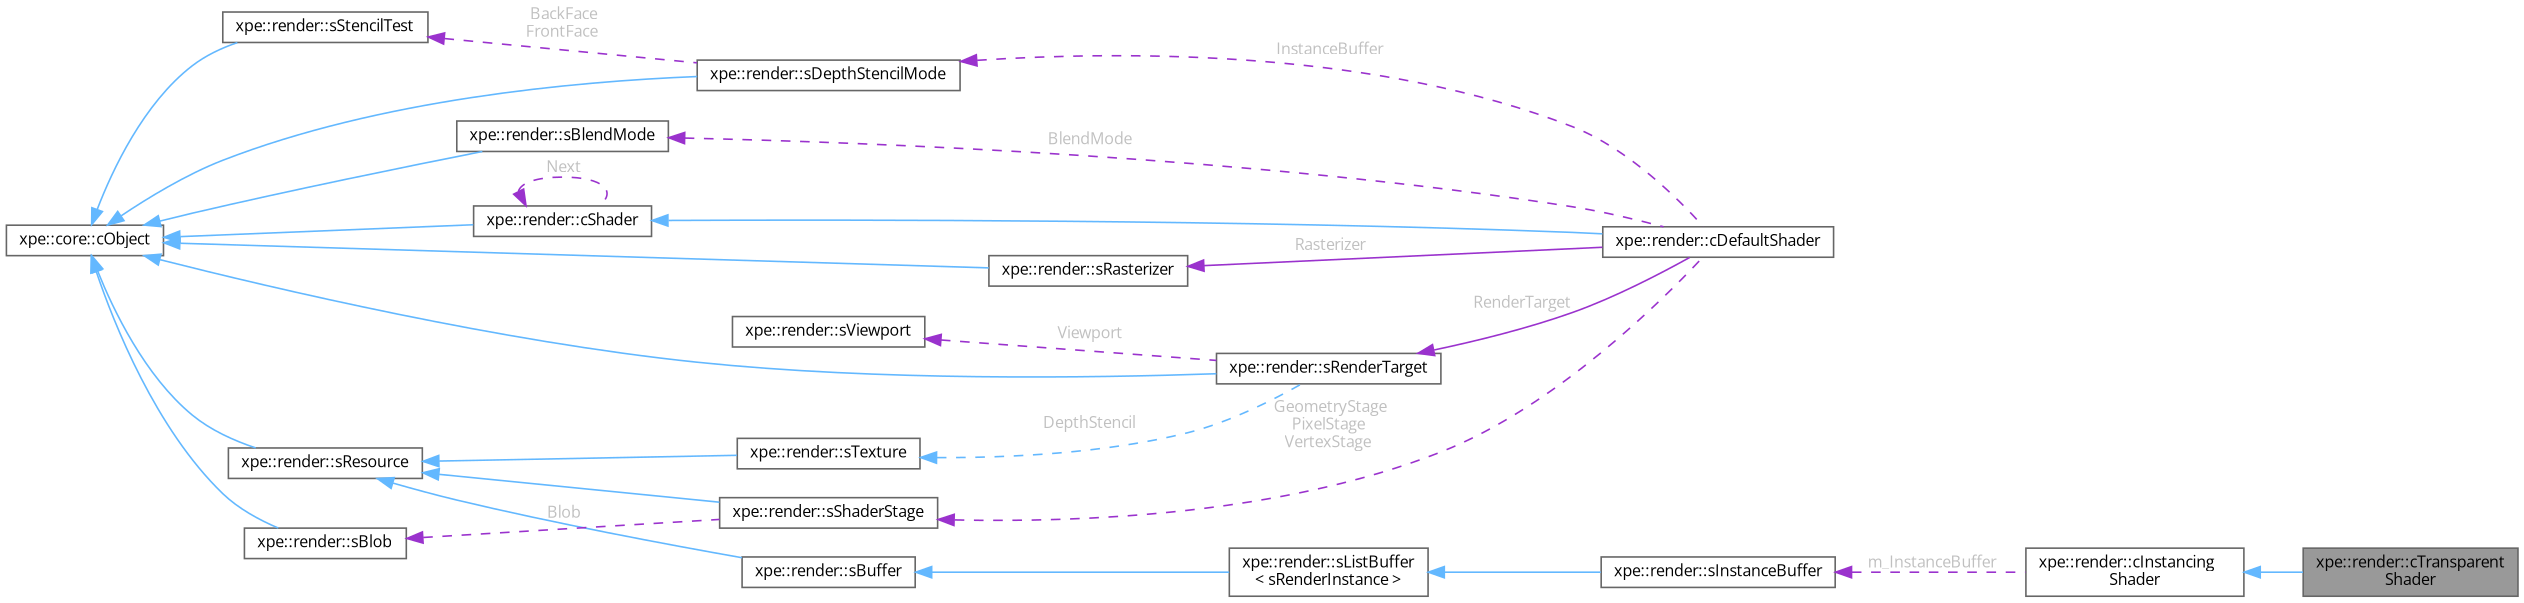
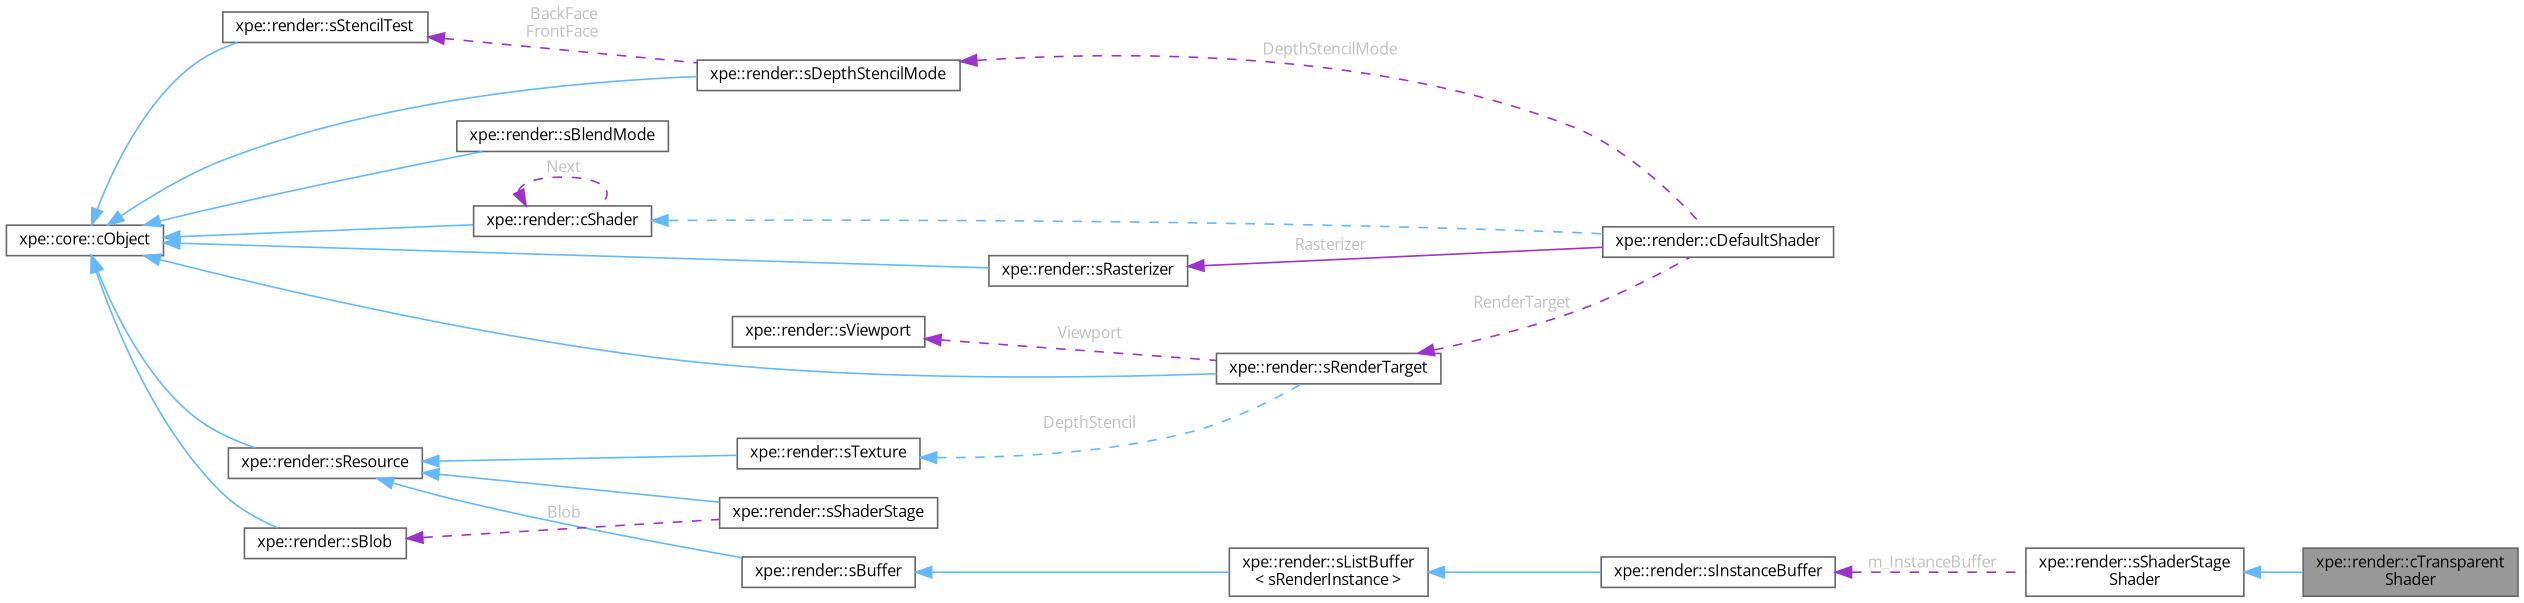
(1329, 50) -> (1329, 50)
(1176, 162) -> none
(1135, 222) -> (1135, 222)
(1566, 315) -> (1566, 315)
(1362, 478) -> none
(2135, 572) -> (2135, 572)
